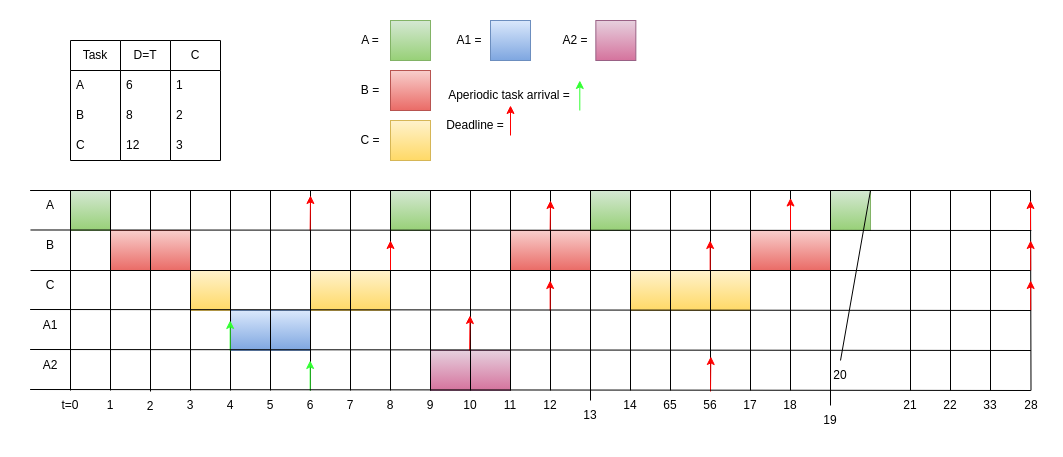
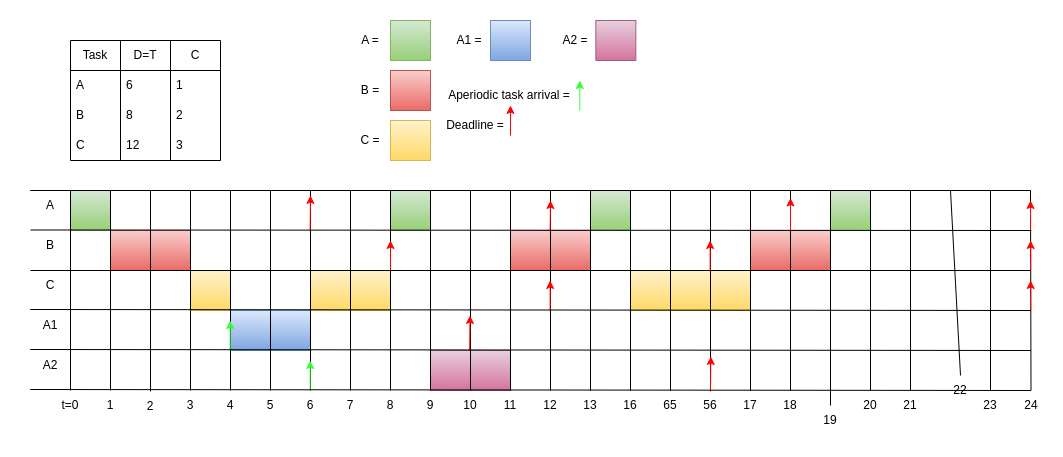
(841, 376) -> (871, 406)
(631, 406) -> (631, 406)
(951, 406) -> (961, 391)
(991, 406) -> (991, 406)
(1032, 406) -> (1032, 406)
(591, 416) -> (591, 406)
